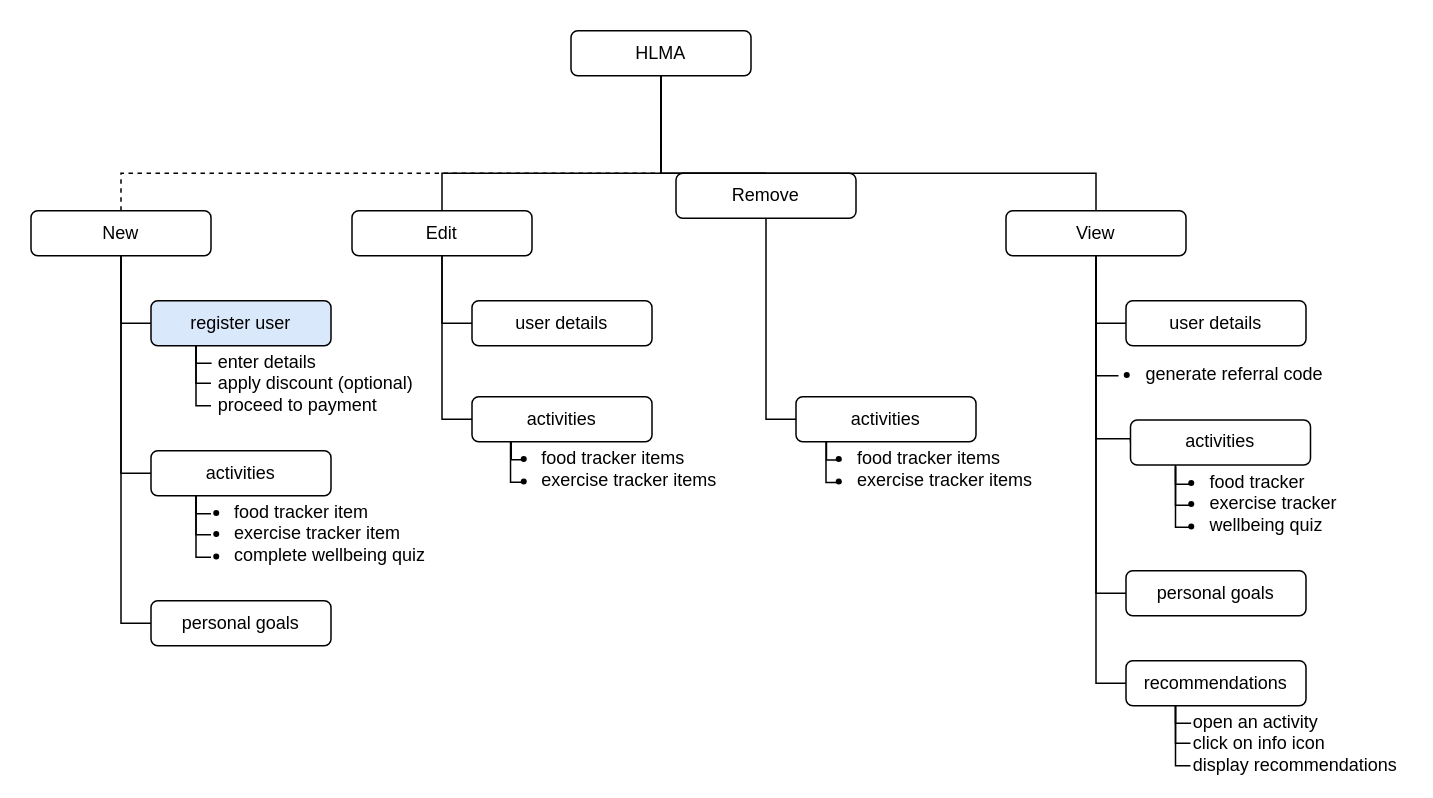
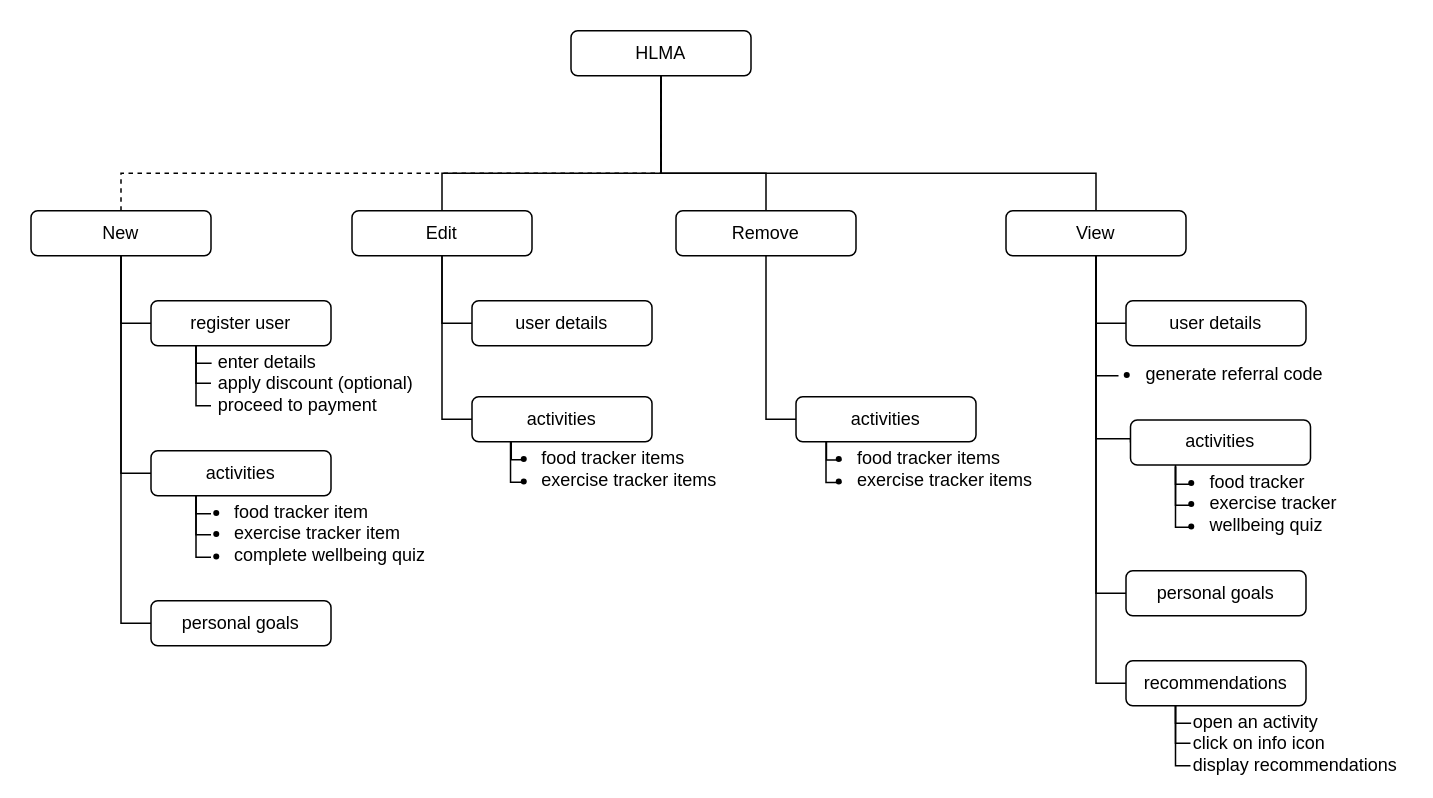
(766, 196) -> (766, 233)
(241, 323) -> (241, 323)
